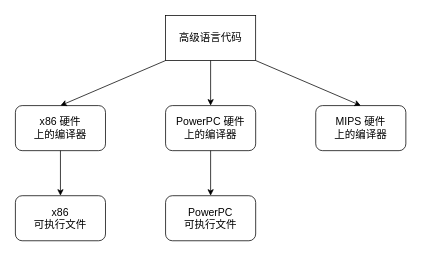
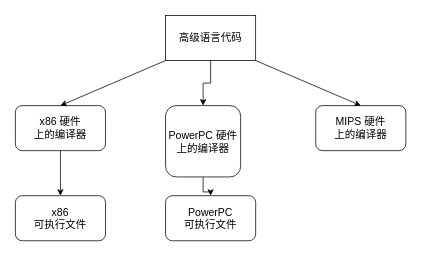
(210, 128) -> (203, 141)
